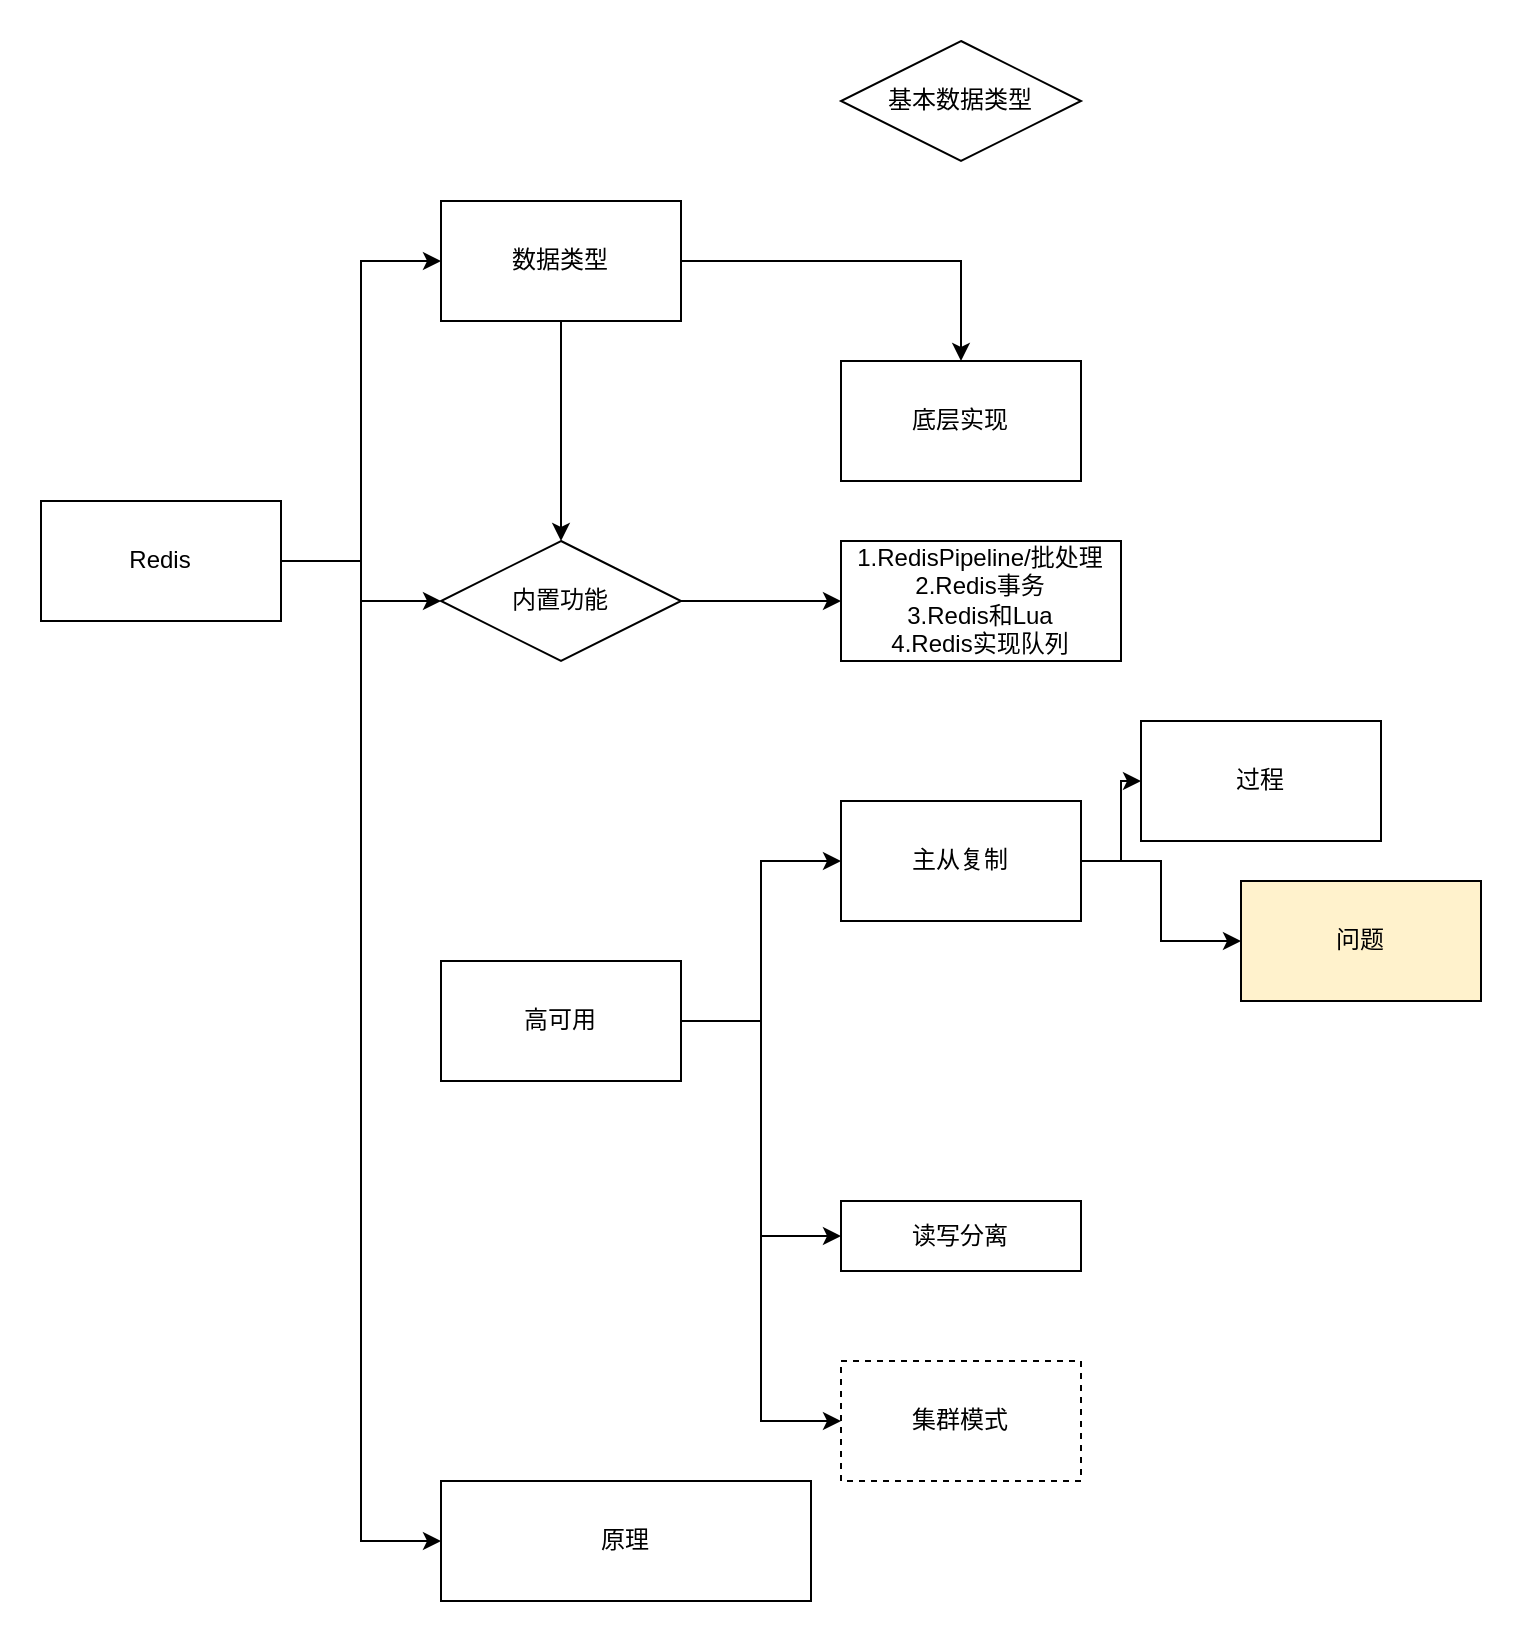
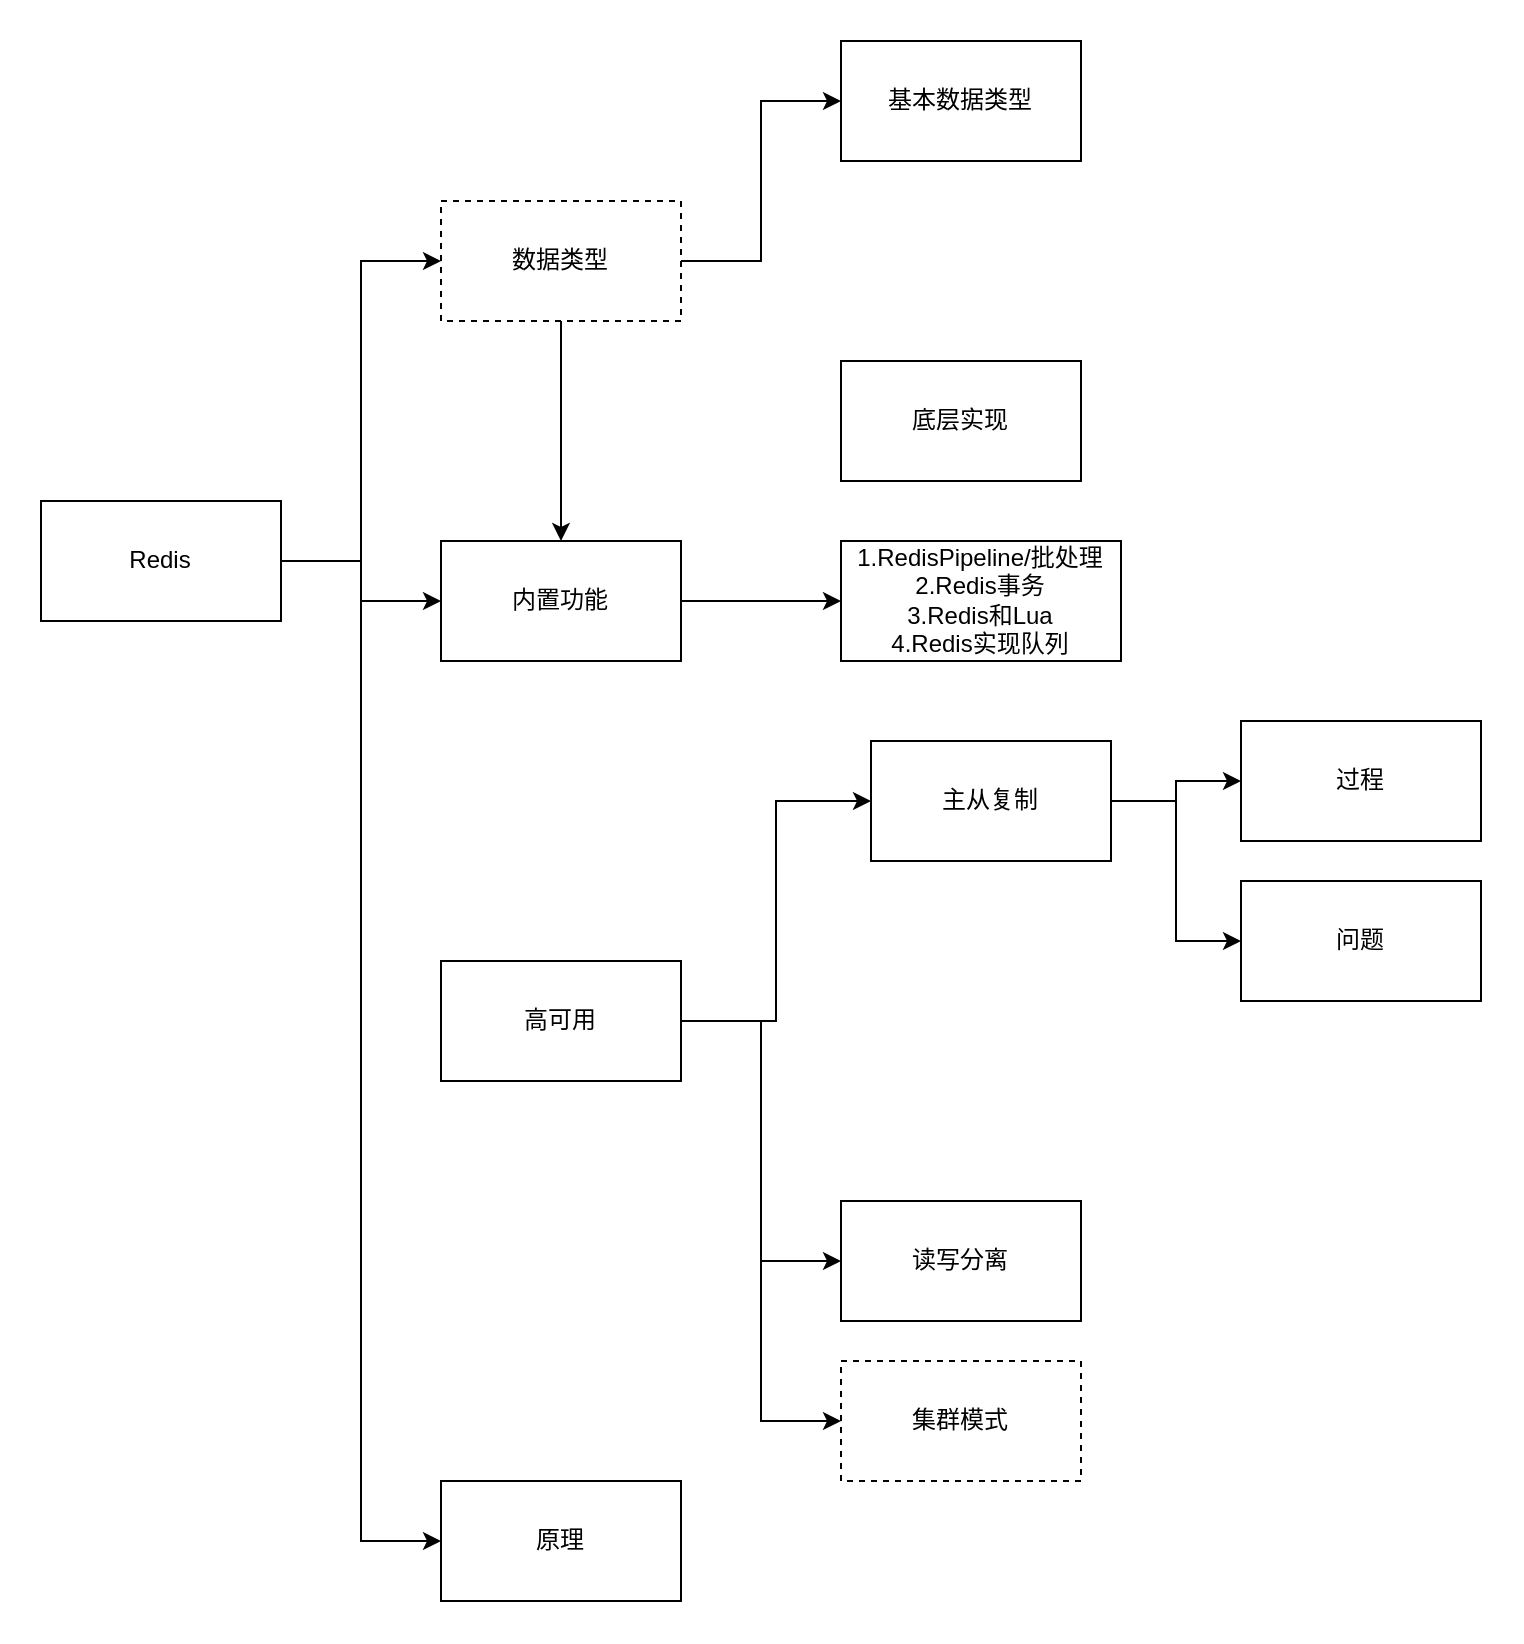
(961, 101) -> (961, 101)
(561, 261) -> (561, 261)
(903, 261) -> (761, 149)
(561, 601) -> (561, 601)
(1261, 781) -> (1361, 781)
(961, 861) -> (991, 801)
(1361, 941) -> (1361, 941)
(961, 1236) -> (961, 1261)
(626, 1541) -> (561, 1541)
